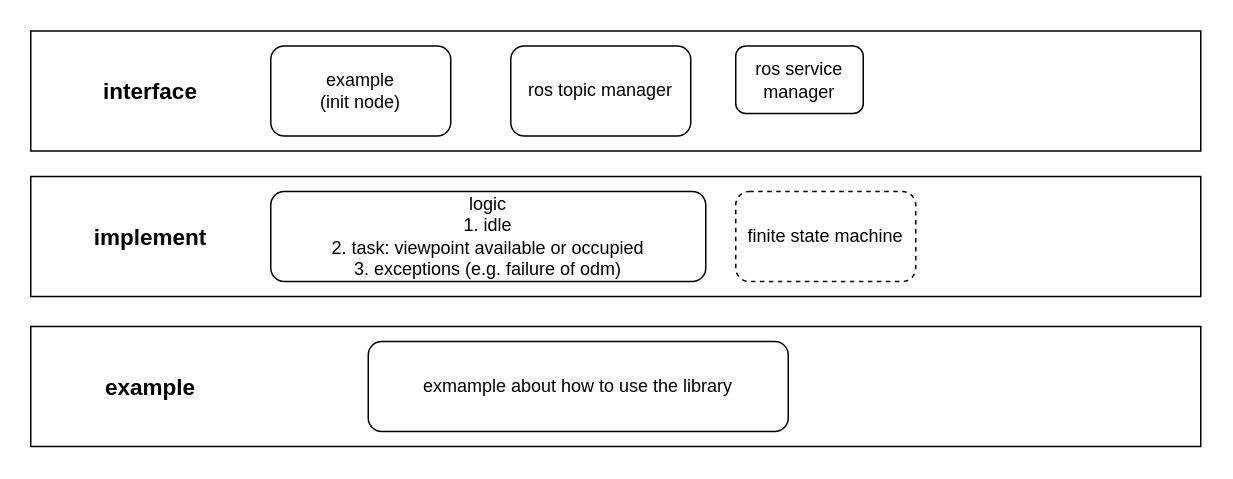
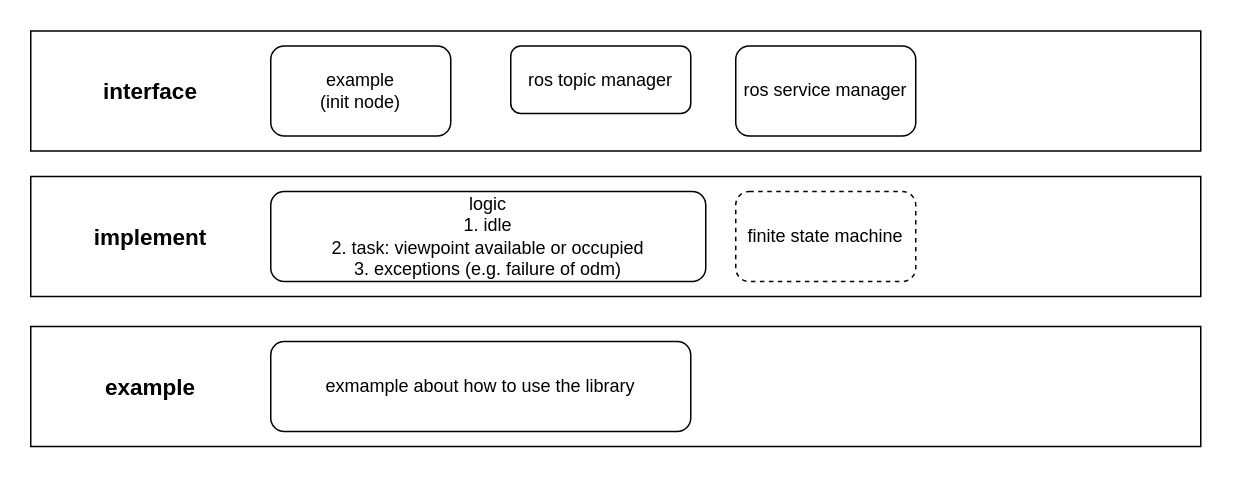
(800, 80) -> (826, 91)
(601, 91) -> (601, 80)
(578, 386) -> (481, 386)
